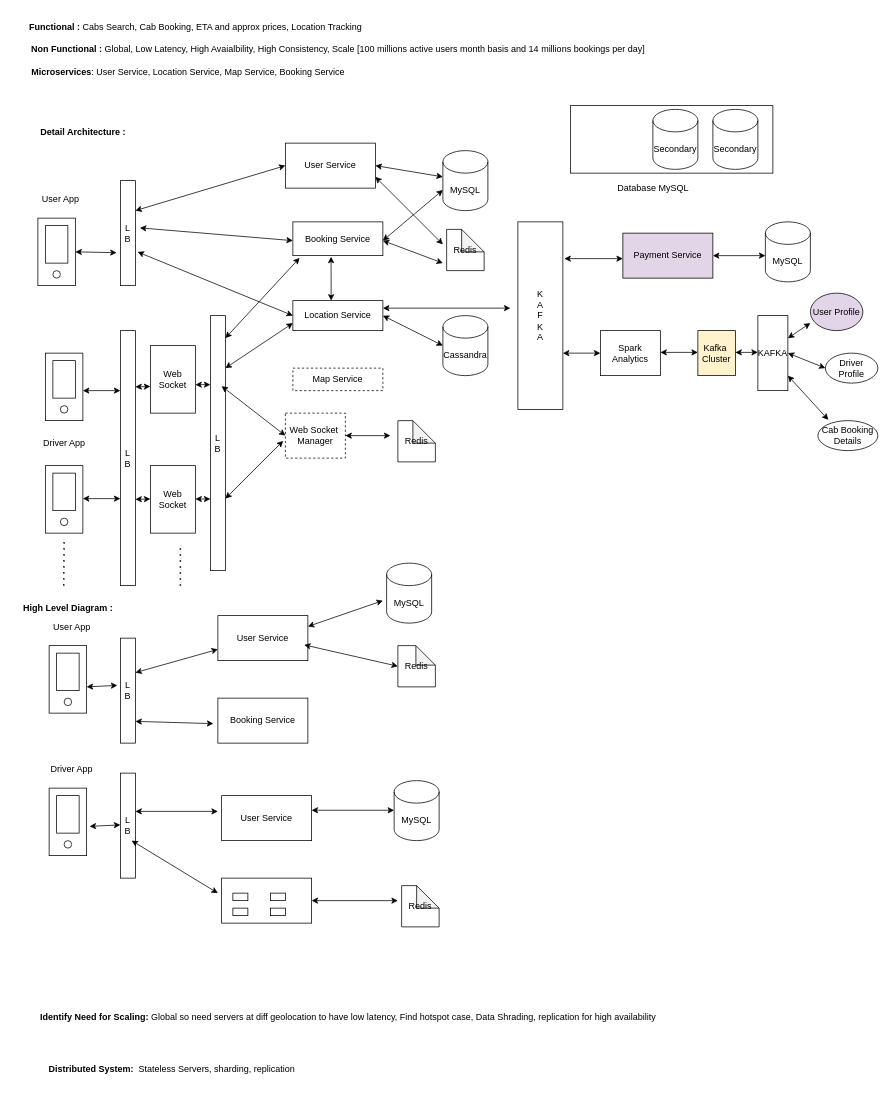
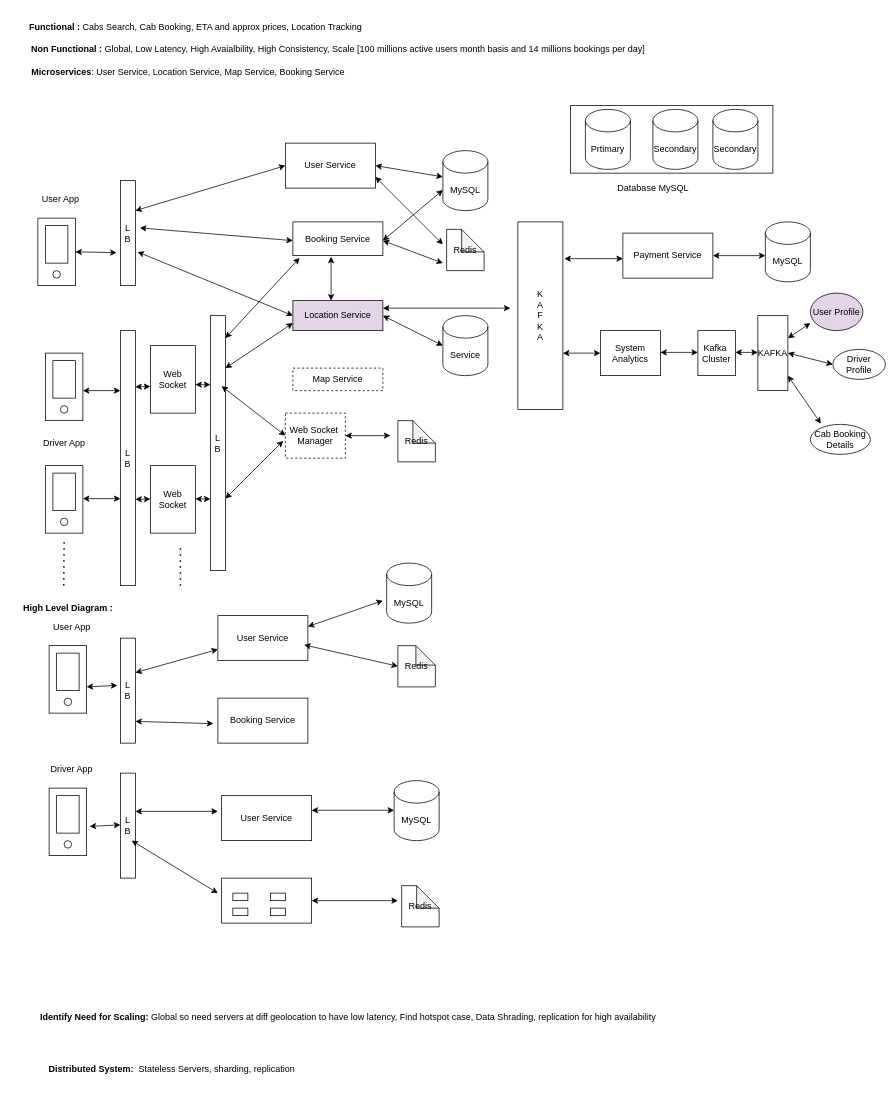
(83, 132) -> none
none -> (608, 139)
(668, 255) -> (668, 255)
(338, 315) -> (338, 315)
(630, 353) -> (630, 353)
(717, 353) -> (717, 353)
(465, 355) -> (465, 355)
(852, 368) -> (859, 364)
(848, 435) -> (840, 439)
